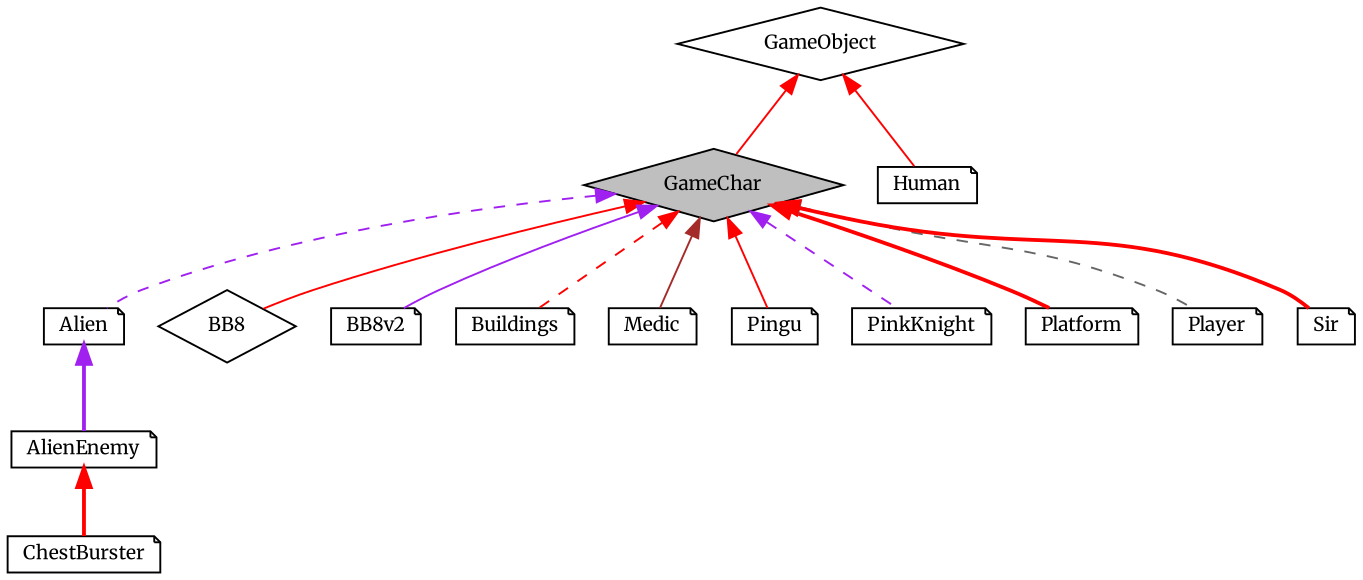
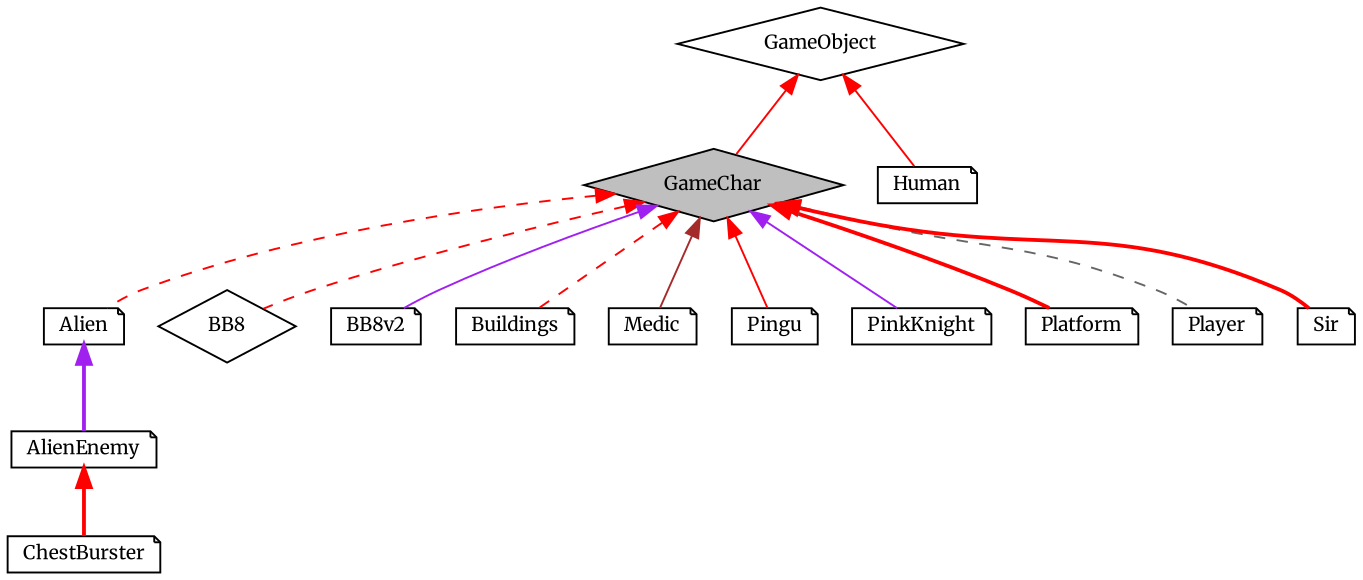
(347, 233) -> (347, 233)
(443, 252) -> (443, 252)
(832, 265) -> (832, 265)
